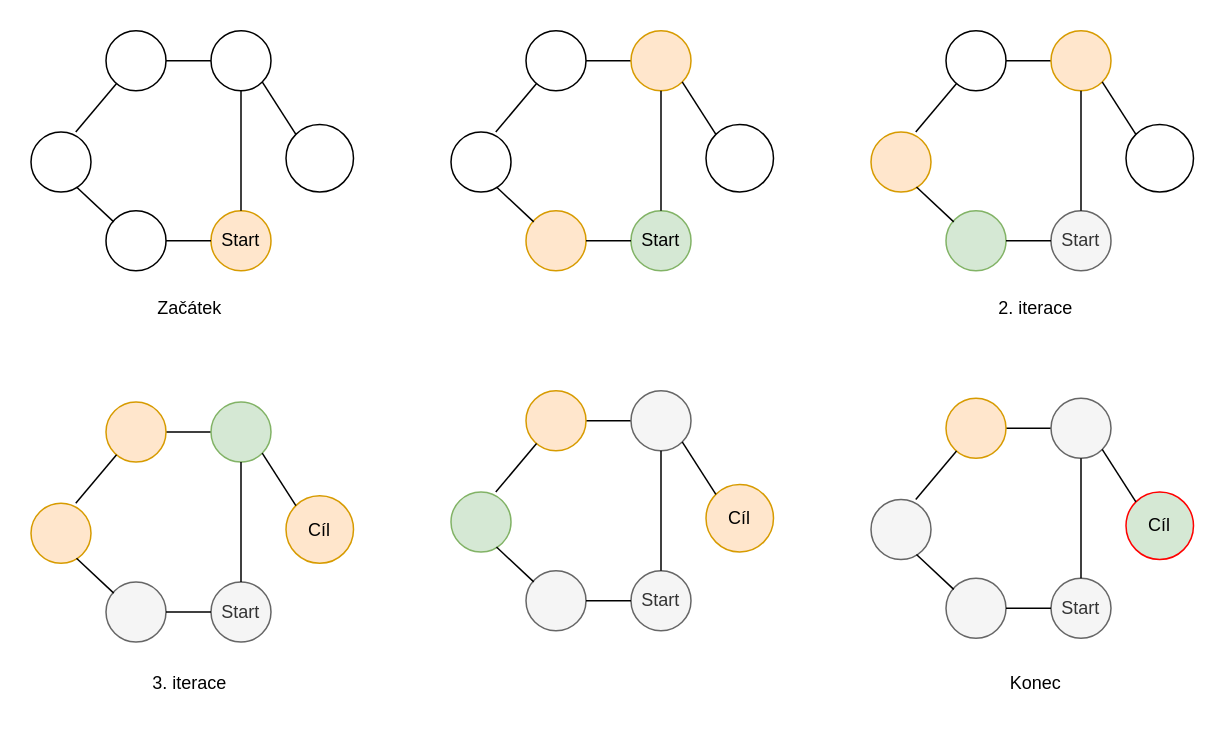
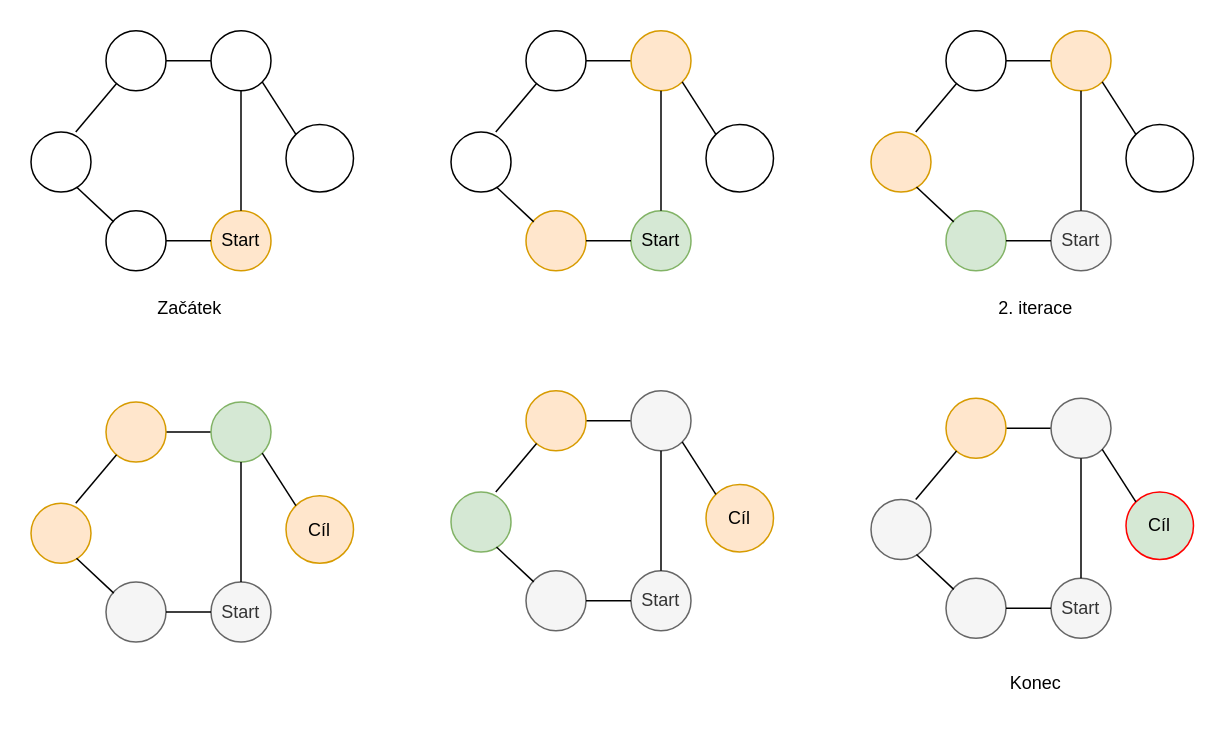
(190, 683) -> none
